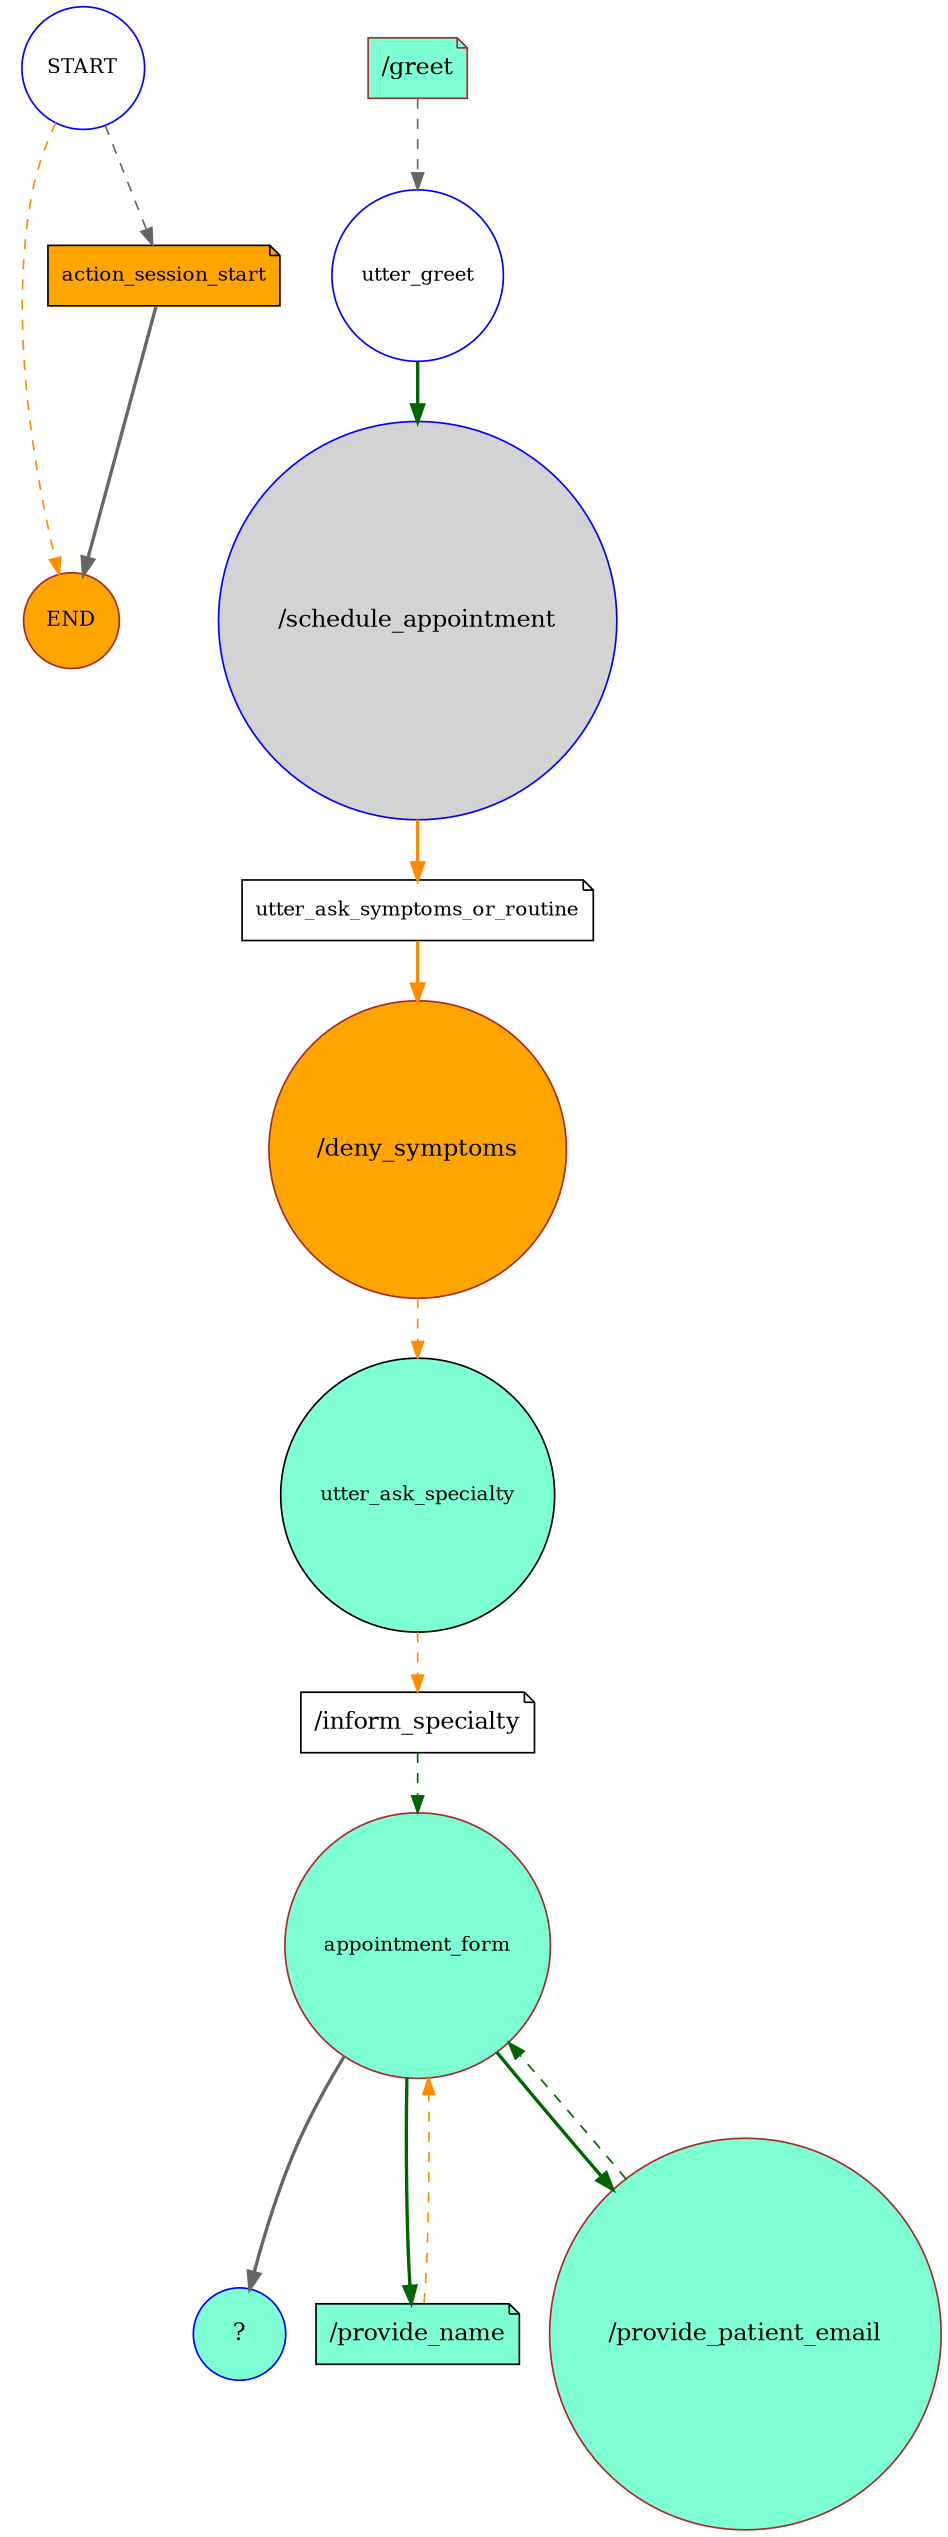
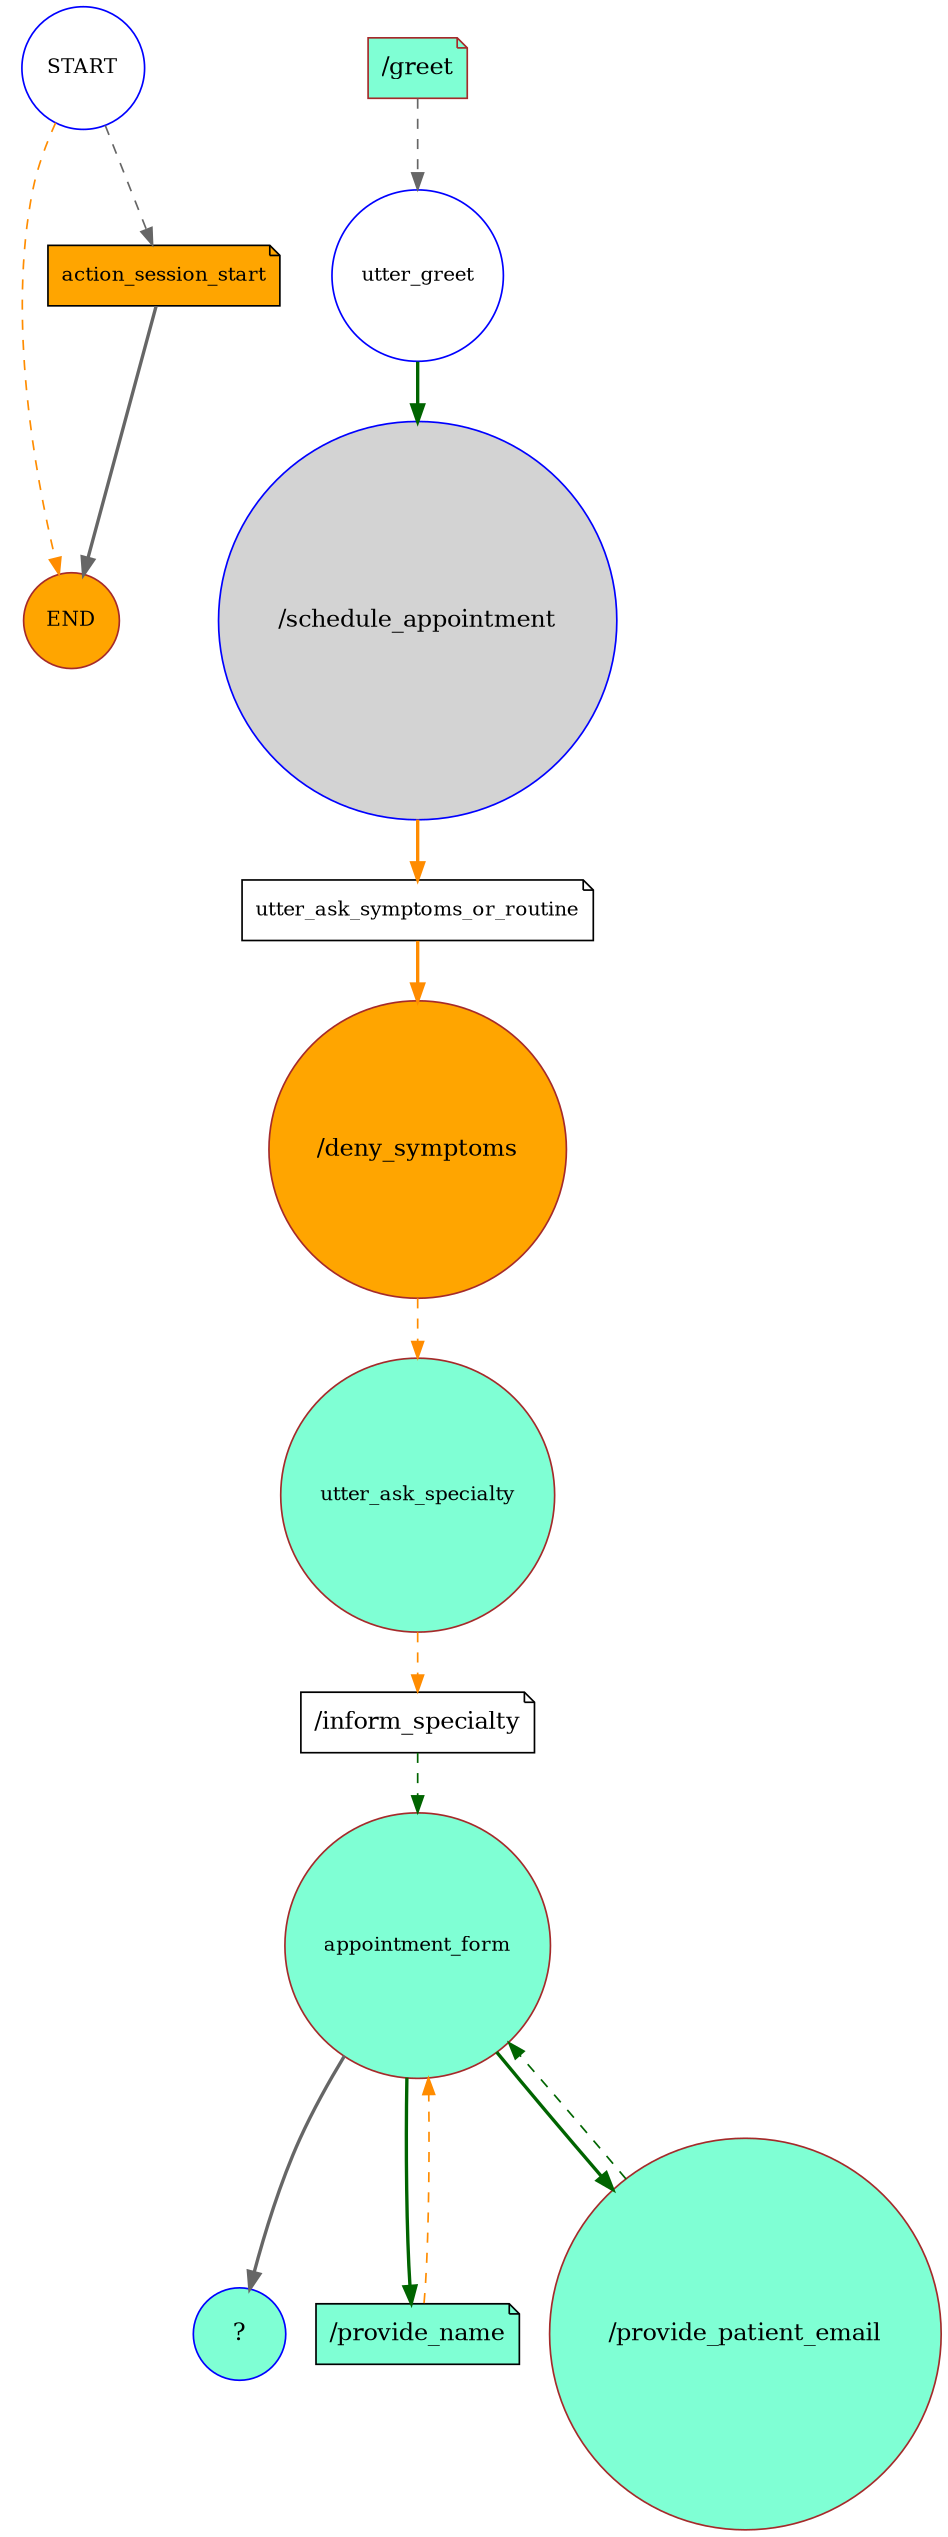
(418, 1495) -> (418, 1495)
